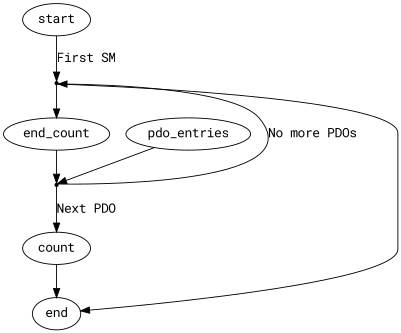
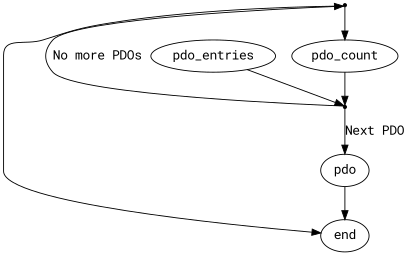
(57, 20) -> none
(57, 134) -> (345, 56)
(57, 248) -> (345, 170)
